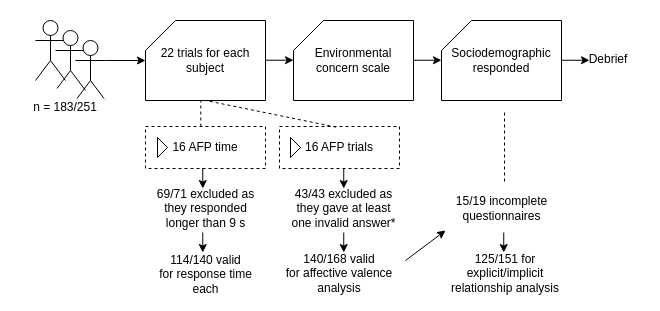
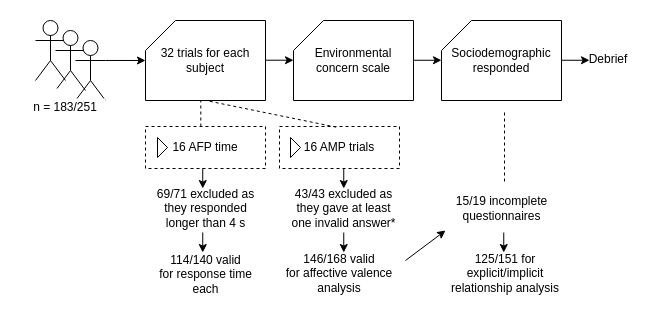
(206, 61) -> (206, 61)
(340, 148) -> (340, 148)
(206, 209) -> (206, 209)
(340, 274) -> (340, 274)
